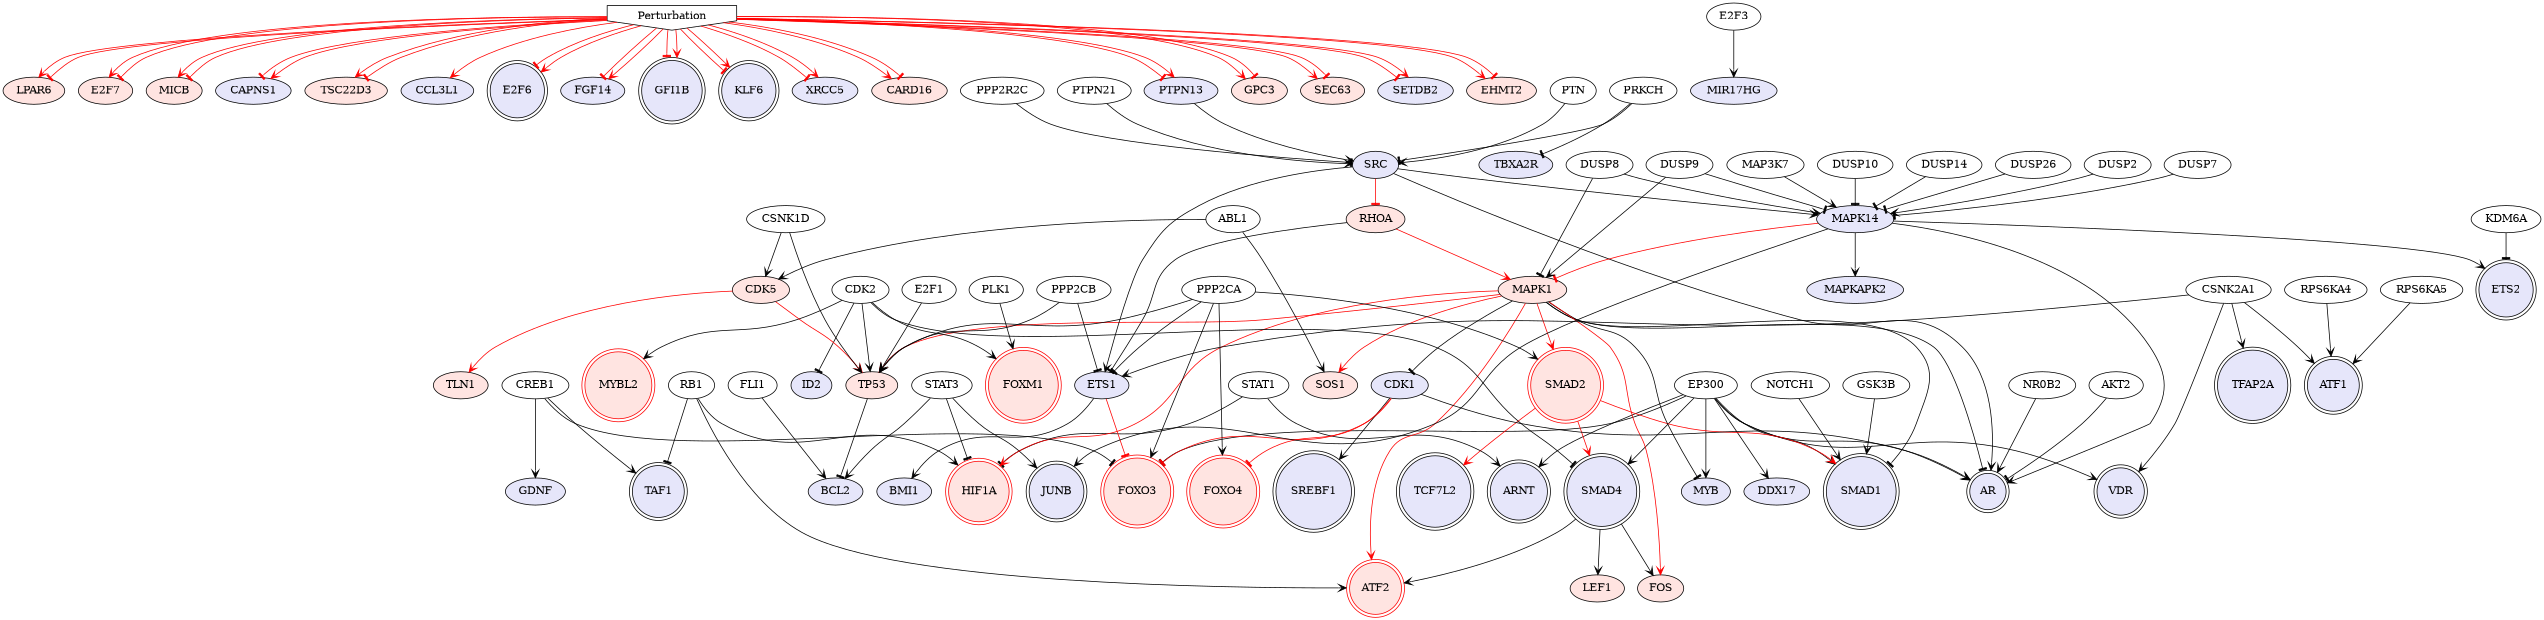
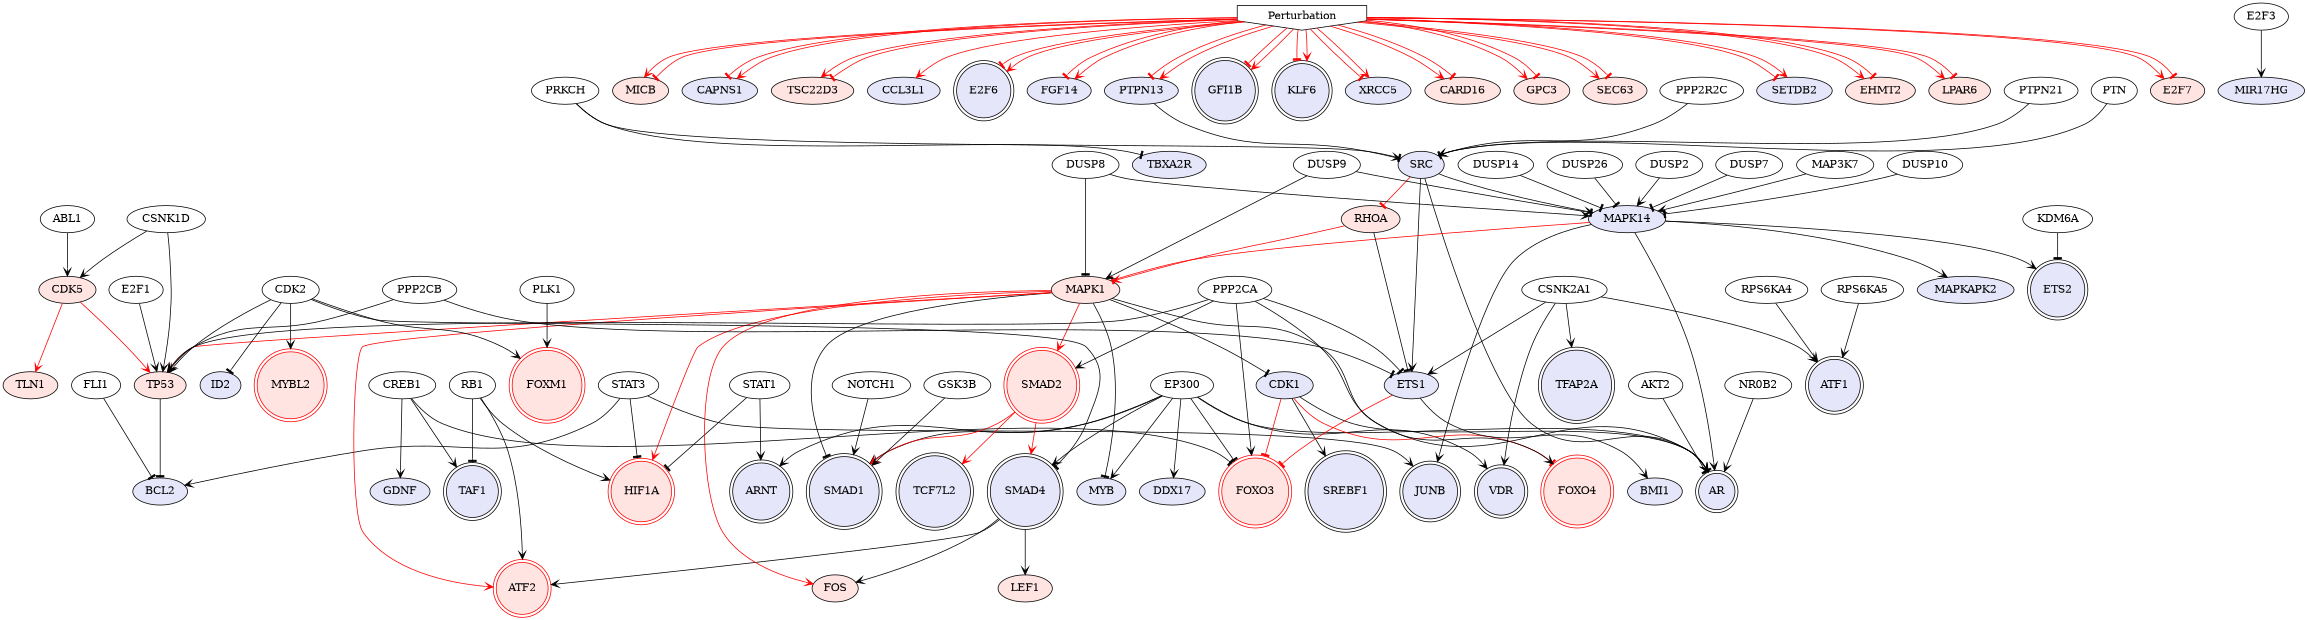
(1330, 385) -> none
(790, 433) -> (127, 437)
